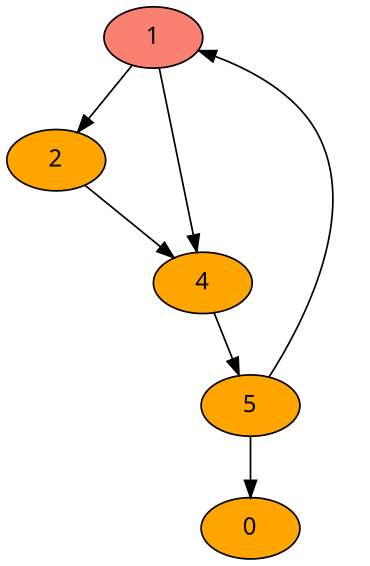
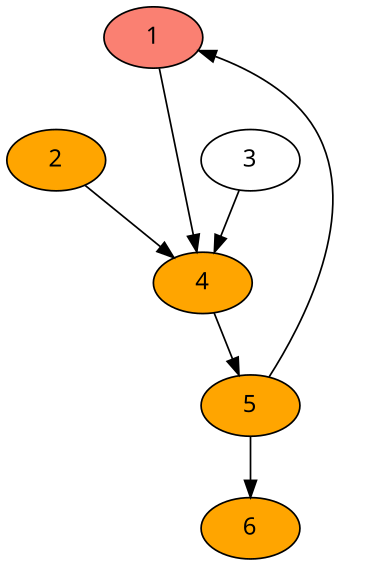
(110, 92) -> none
none -> (251, 160)
(251, 528) -> (251, 528)
